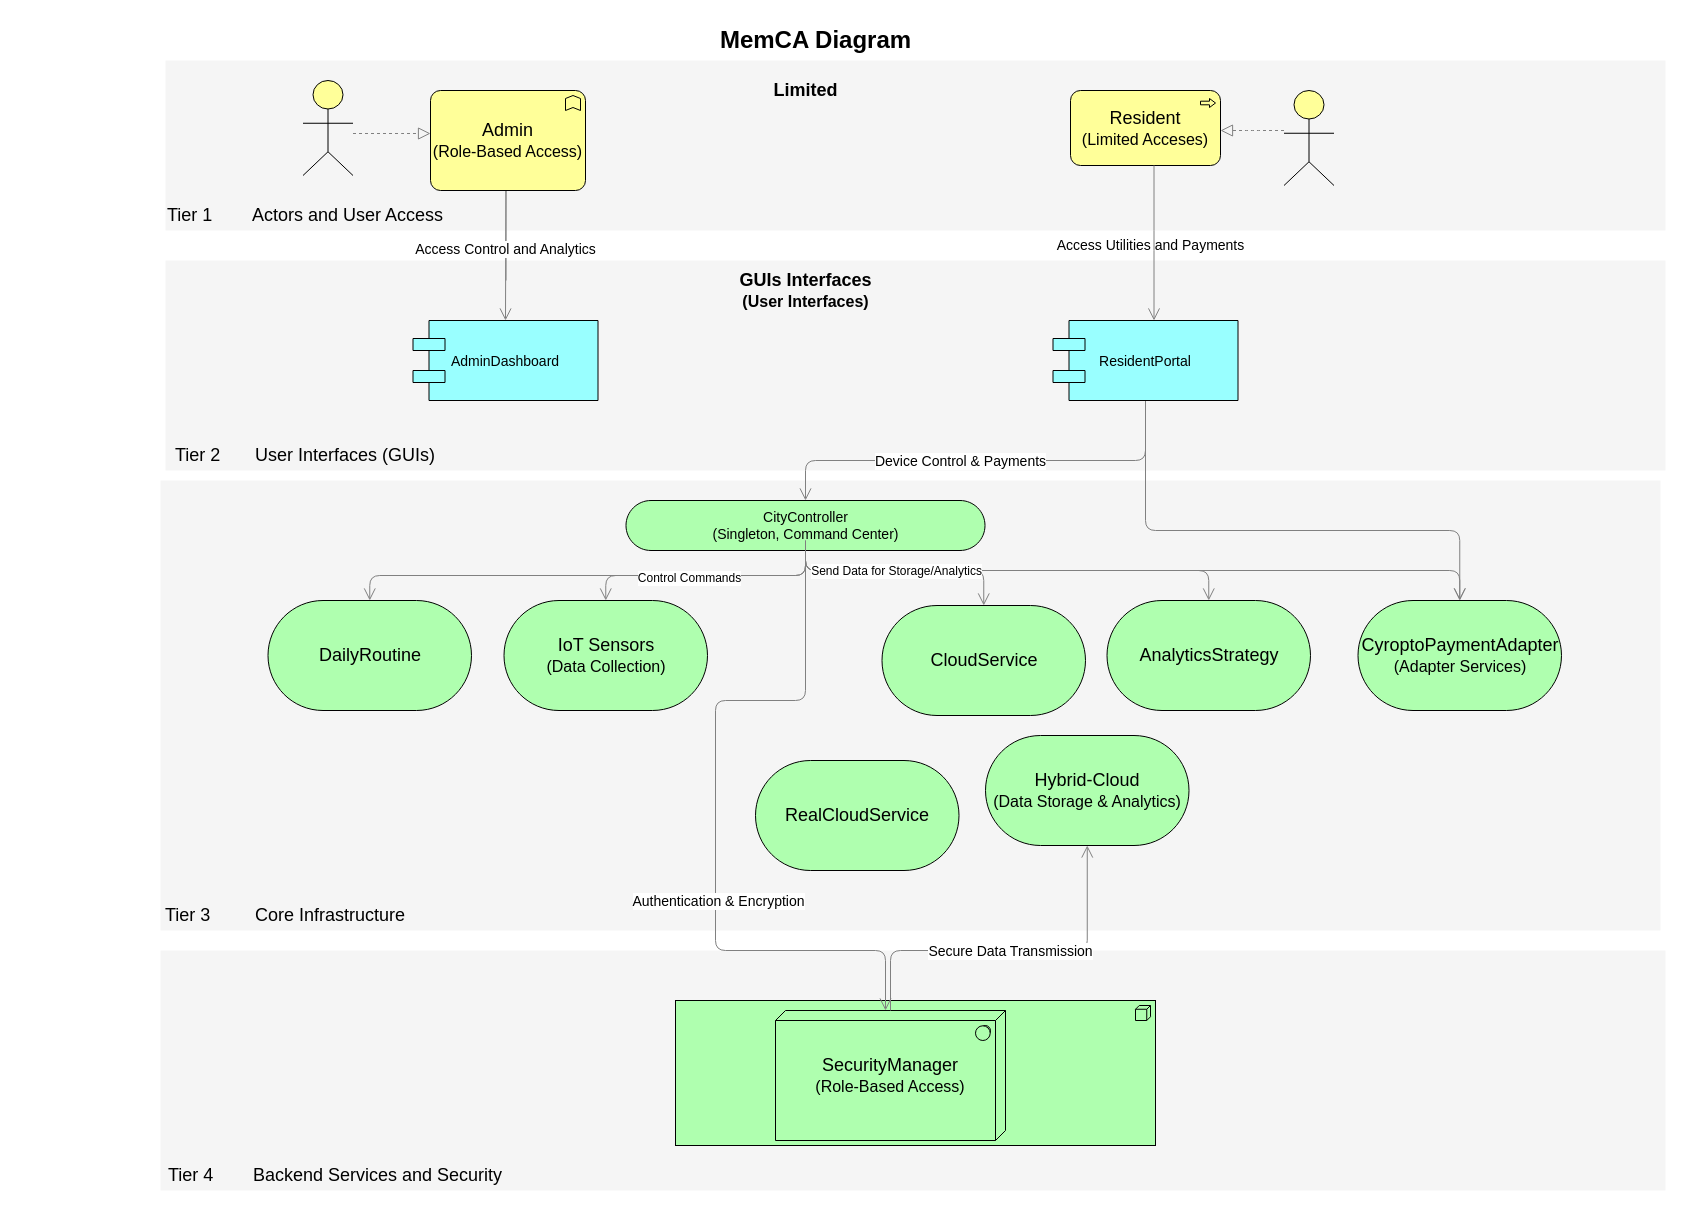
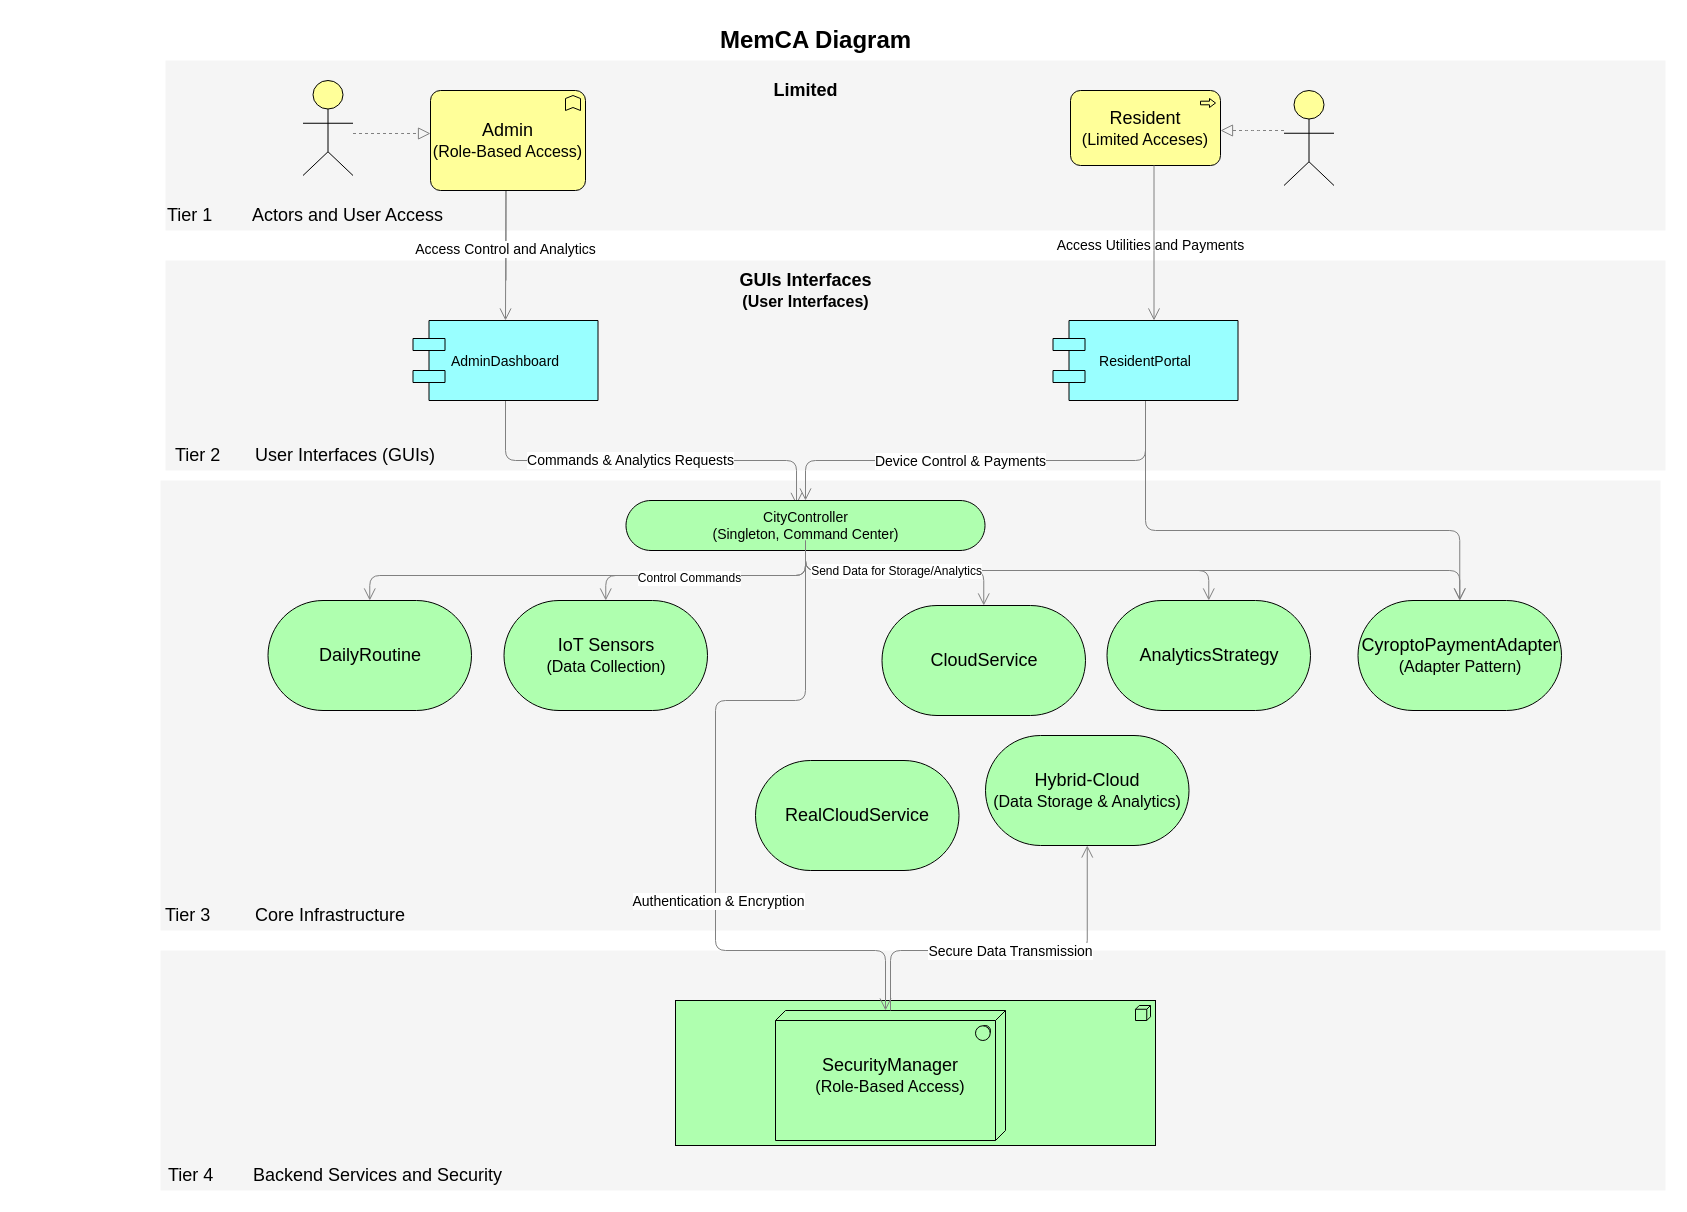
none -> (630, 461)
(1461, 656) -> (1461, 656)
